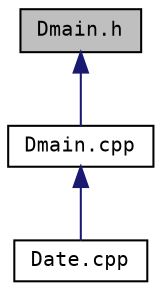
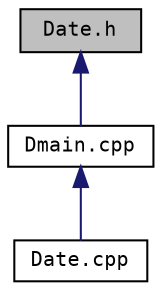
(81, 31) -> (81, 31)
